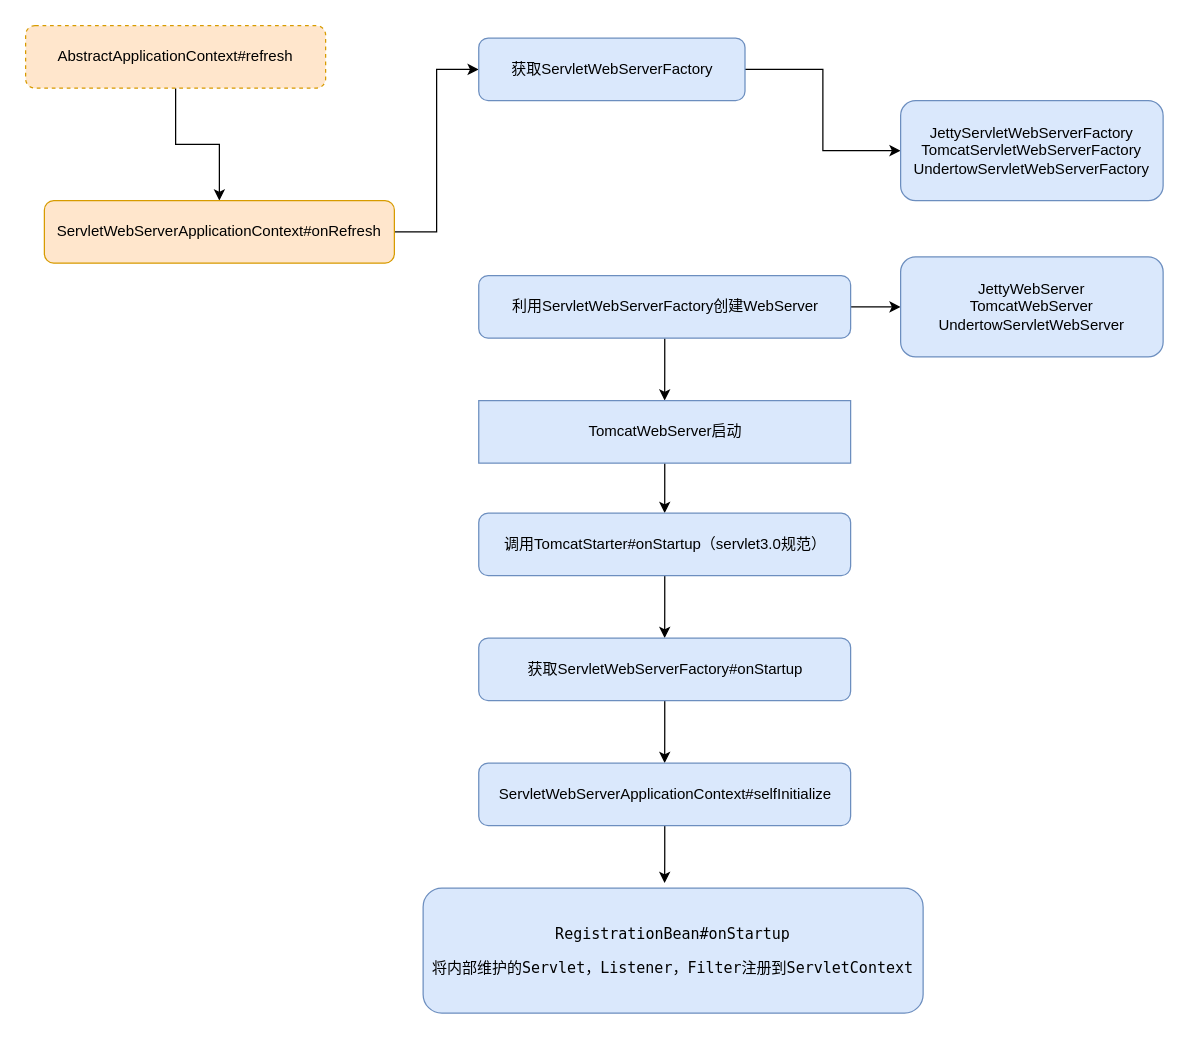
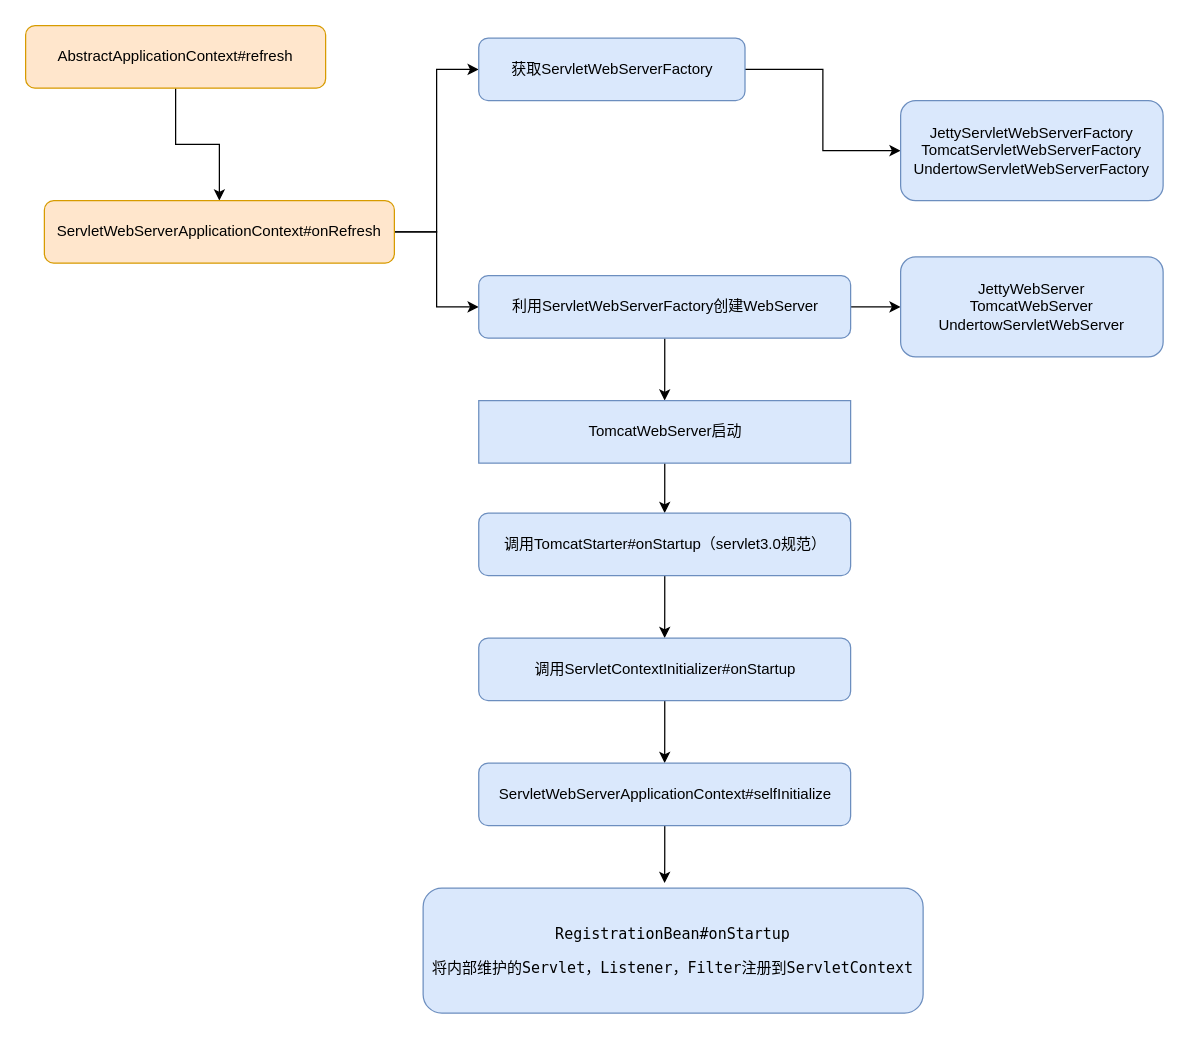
(176, 57) -> (176, 57)
none -> (437, 286)
(666, 669) -> (666, 669)
